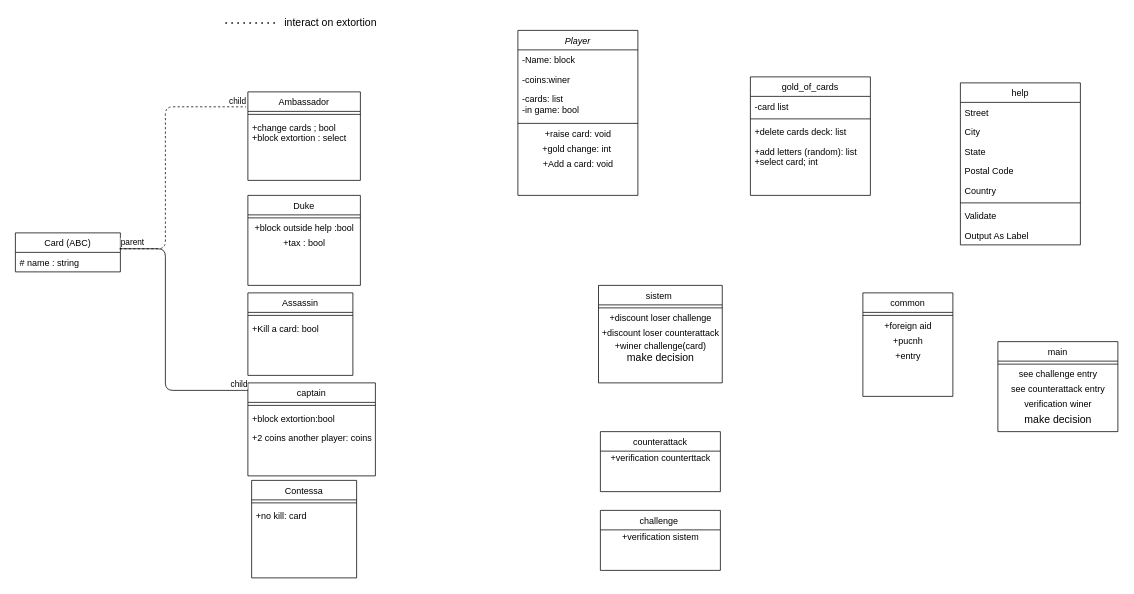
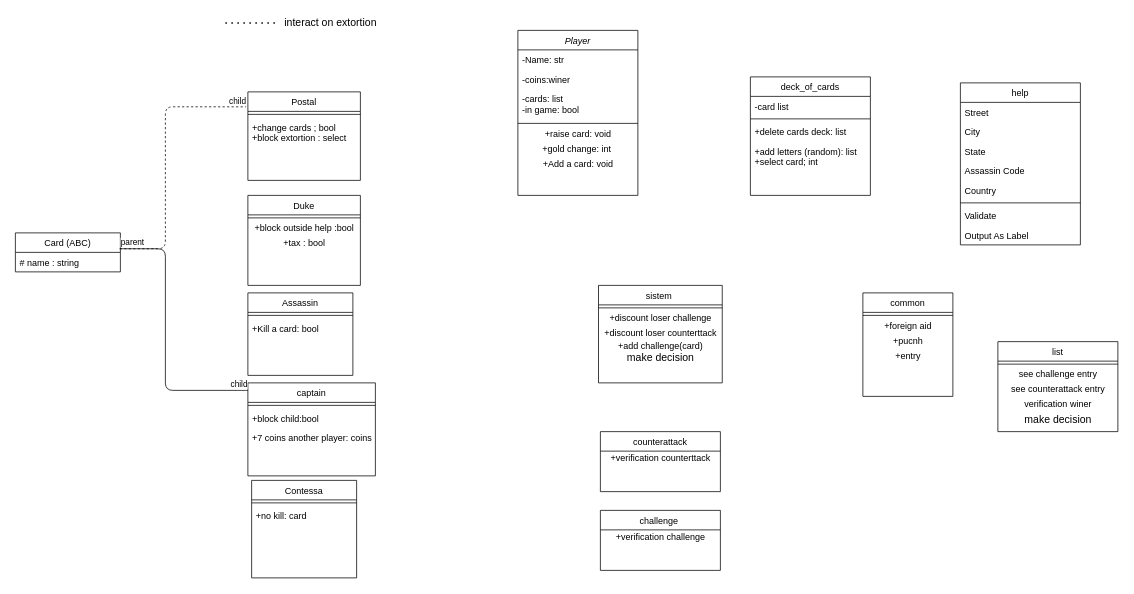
(549, 60) -> (545, 60)
(810, 87) -> (810, 87)
(304, 102) -> (304, 102)
(990, 171) -> (995, 171)
(661, 333) -> (661, 333)
(661, 352) -> (661, 352)
(1058, 352) -> (1058, 352)
(300, 419) -> (289, 419)
(318, 438) -> (318, 438)
(661, 537) -> (661, 537)
